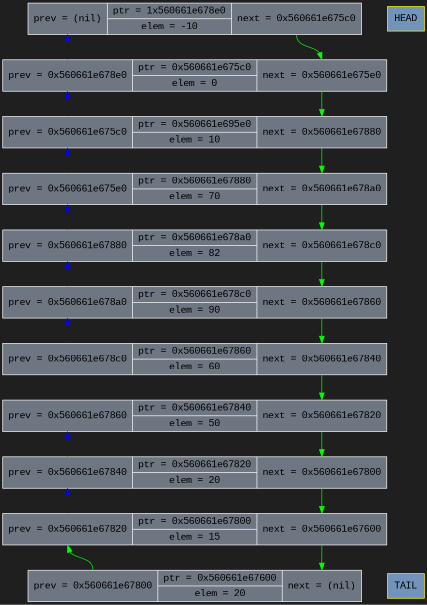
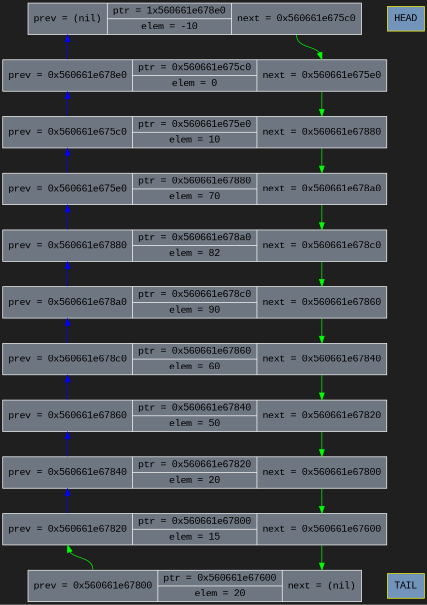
(195, 124) -> (195, 124)
none -> (68, 391)
